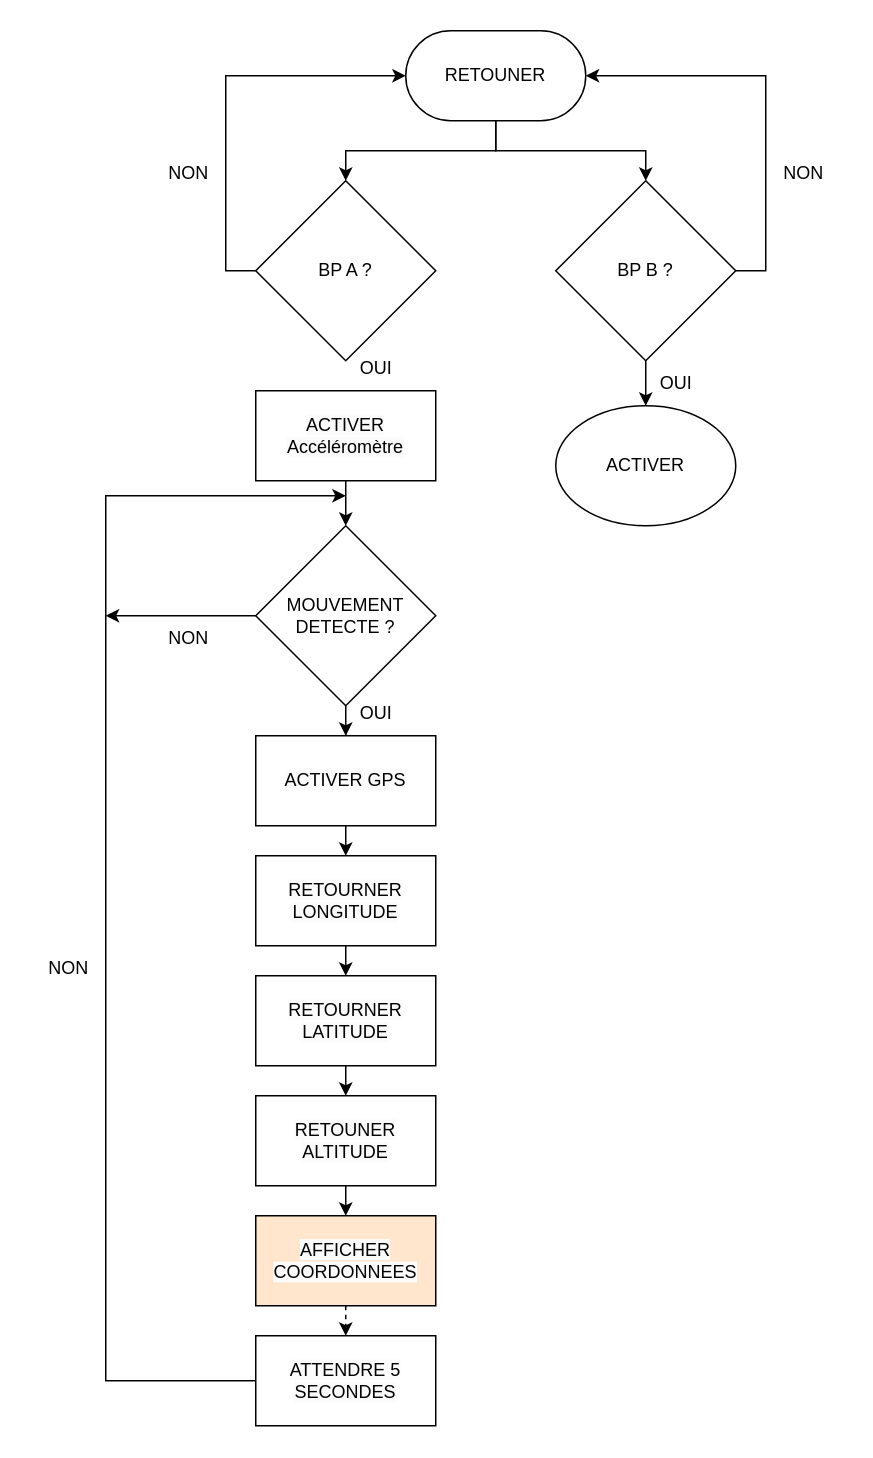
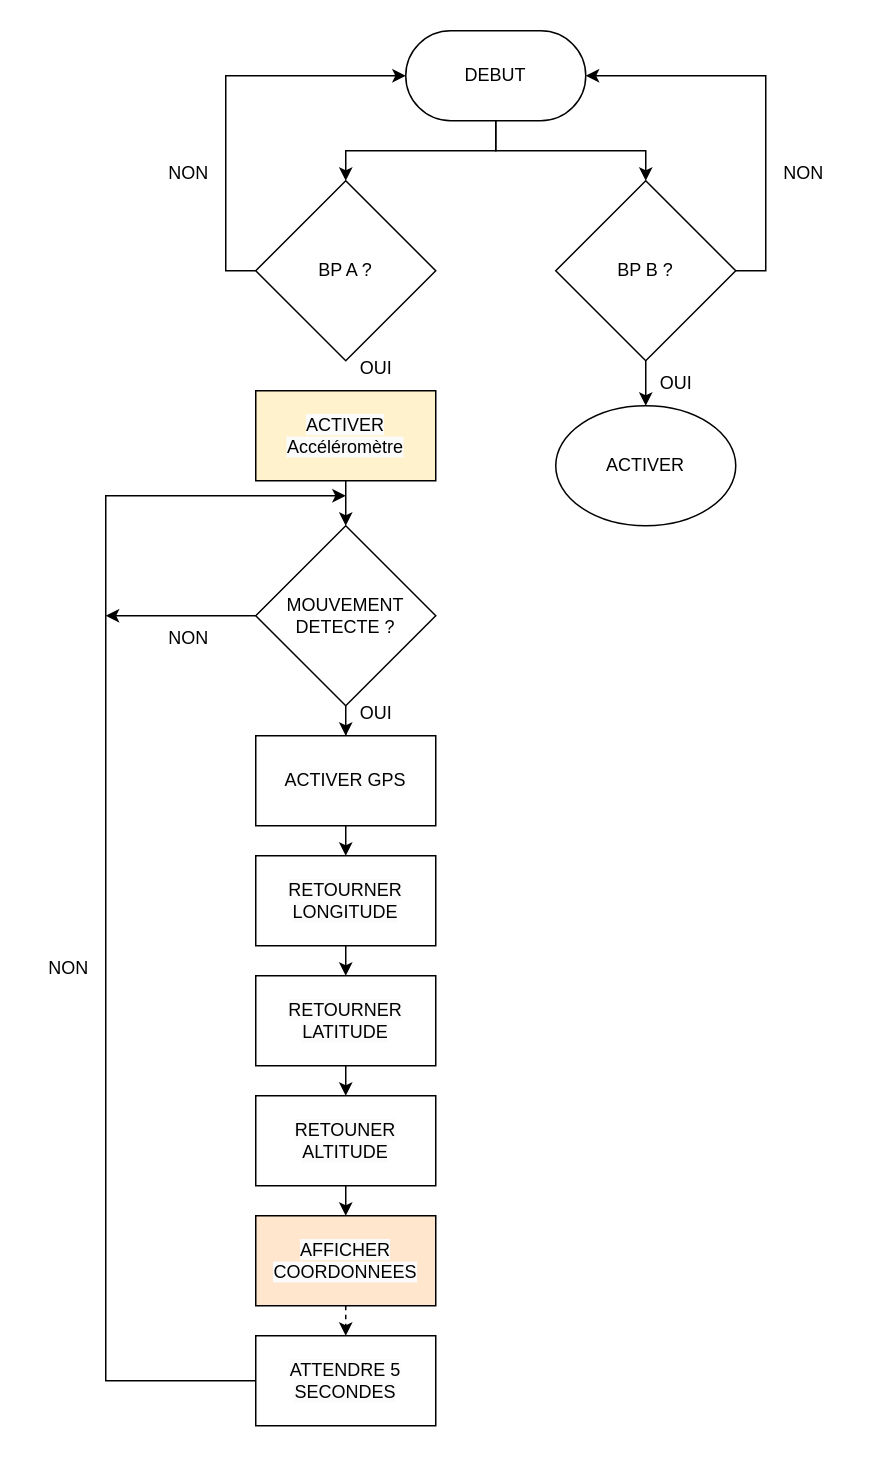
(496, 76) -> (496, 76)
(346, 436) -> (346, 436)
